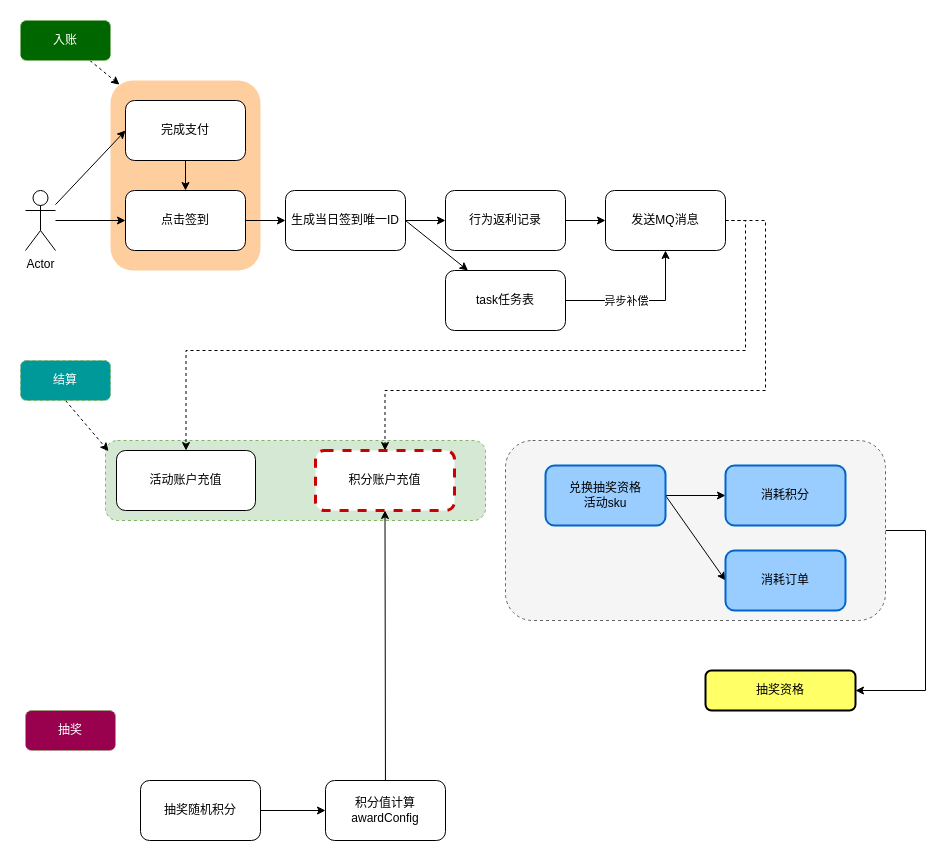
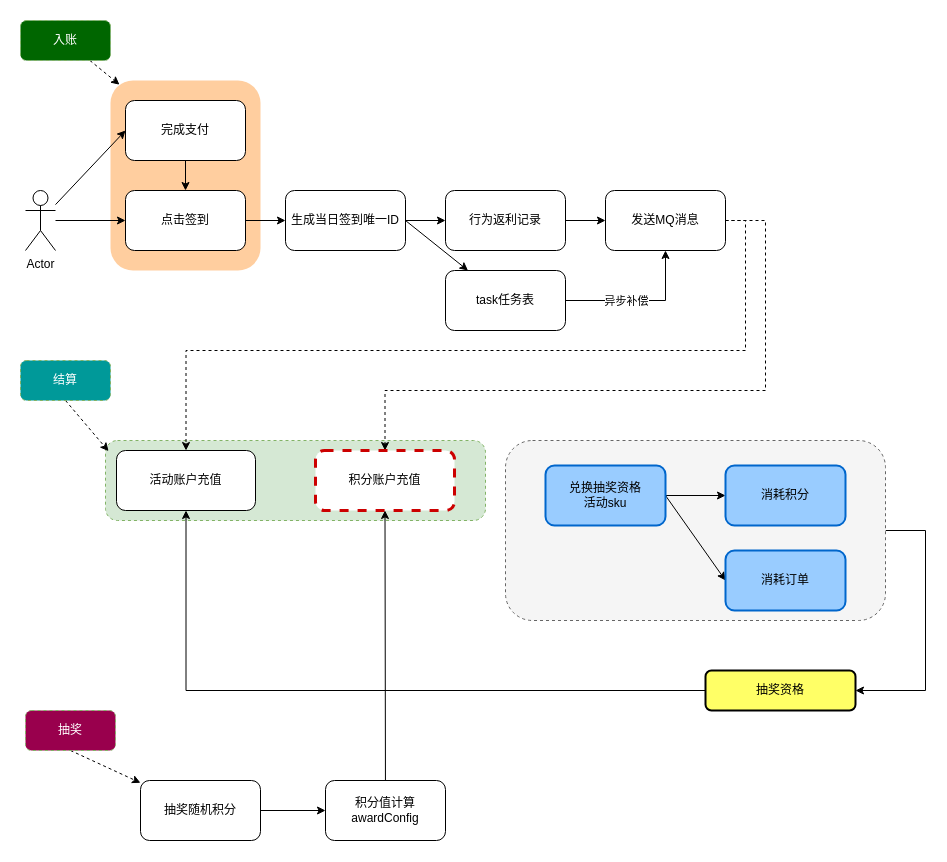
none -> (359, 691)
none -> (103, 765)
